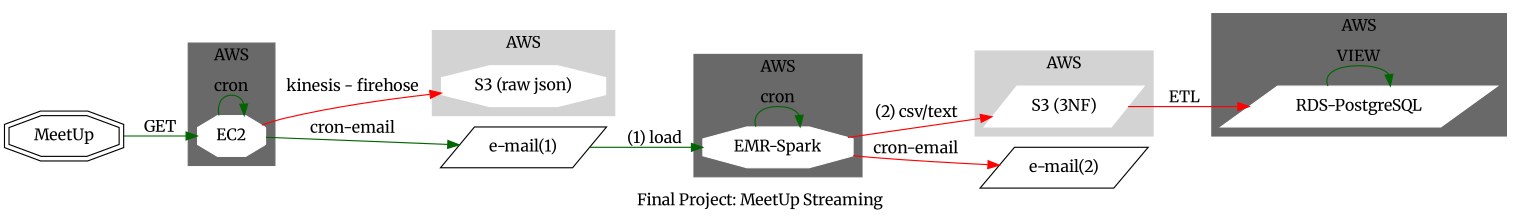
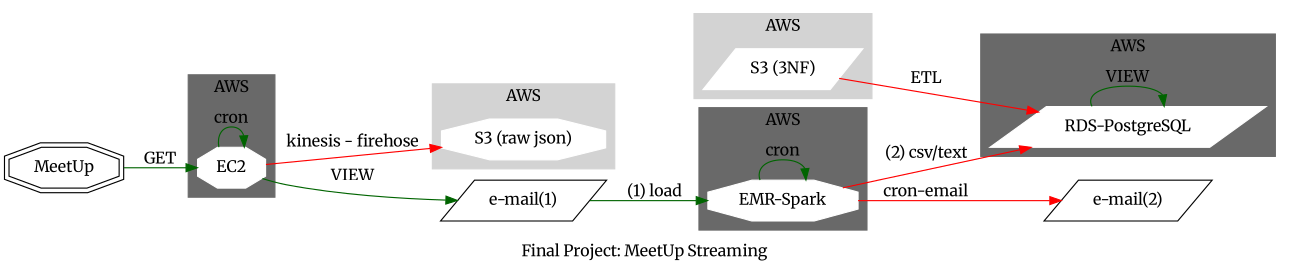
(914, 128) -> (931, 169)
(353, 129) -> (353, 176)
